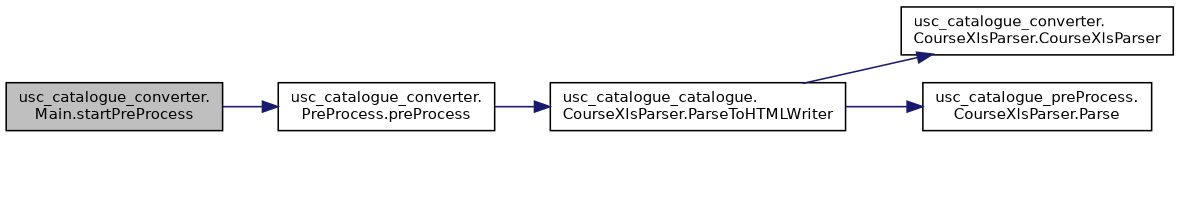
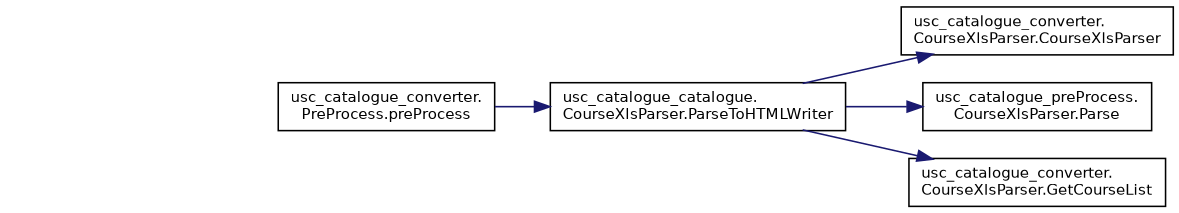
(114, 107) -> none
none -> (1037, 182)
